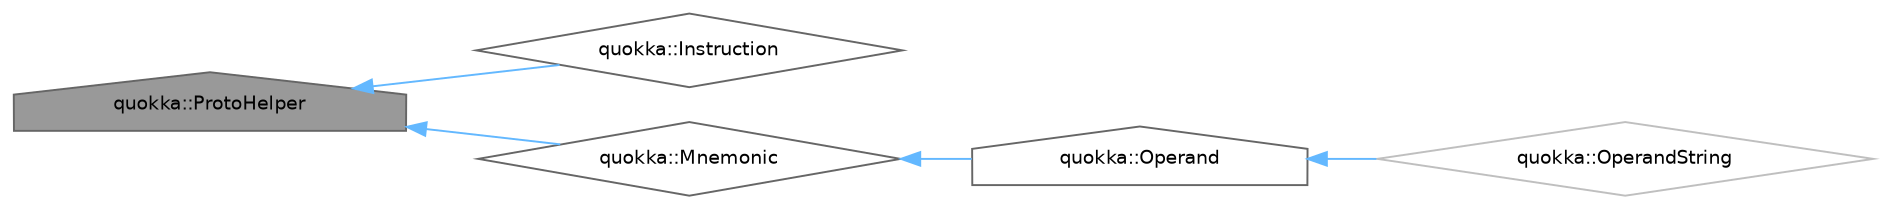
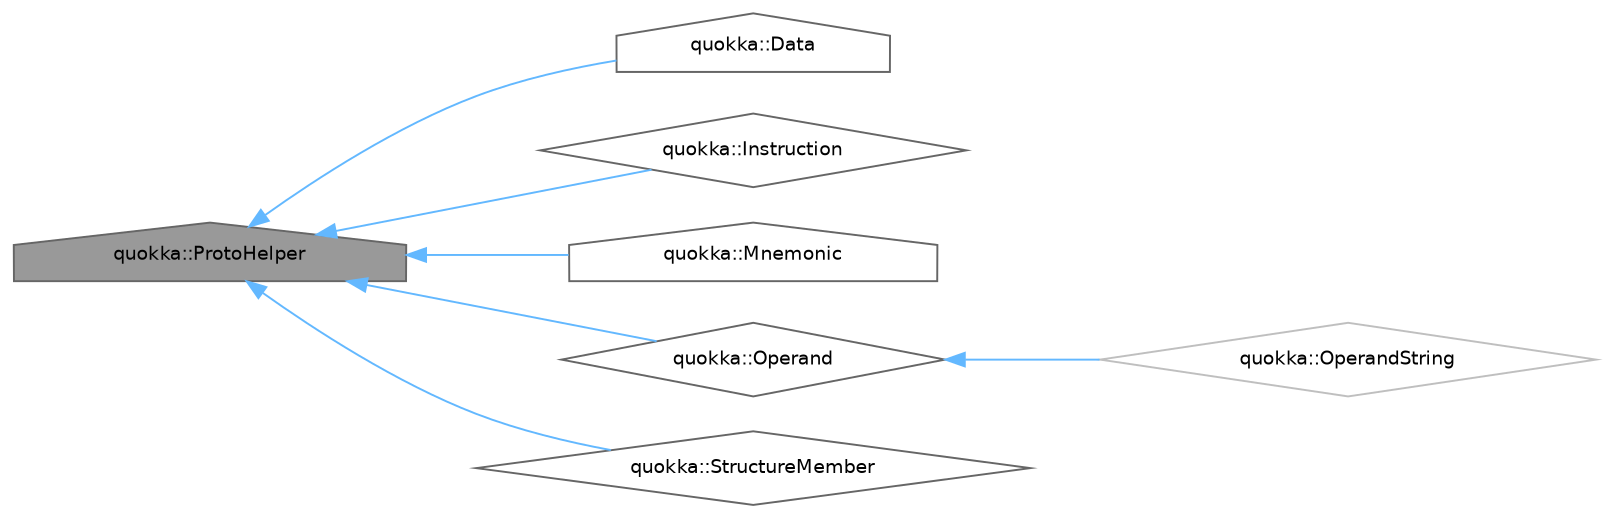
none -> (753, 46)
(689, 159) -> (753, 255)
(946, 159) -> (512, 313)
(1140, 159) -> (753, 360)
none -> (753, 468)
